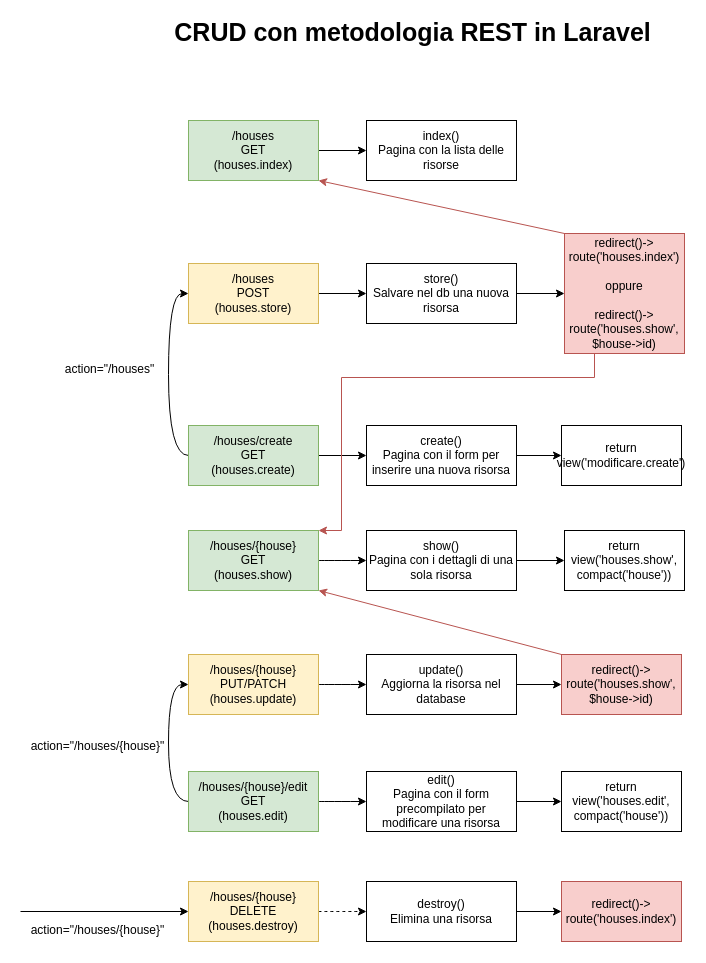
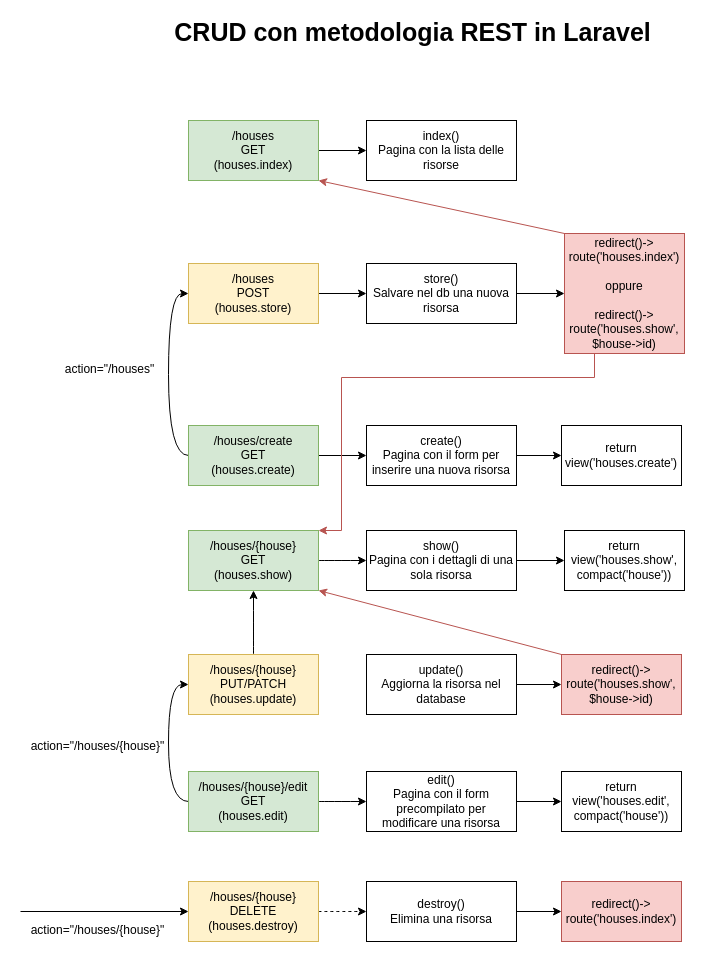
(622, 456) -> (622, 456)
(340, 685) -> (254, 626)
